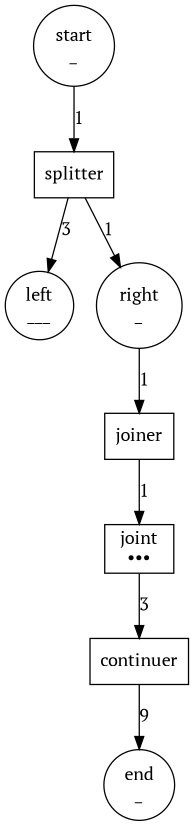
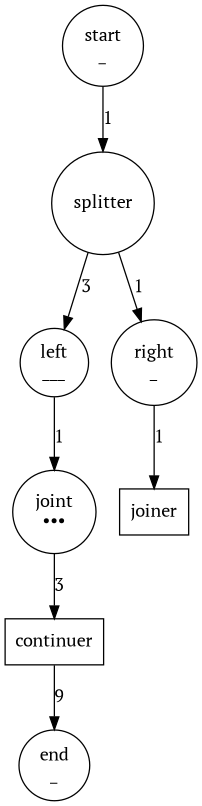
(74, 175) -> (103, 203)
(139, 486) -> (54, 427)
(139, 549) -> (54, 512)
